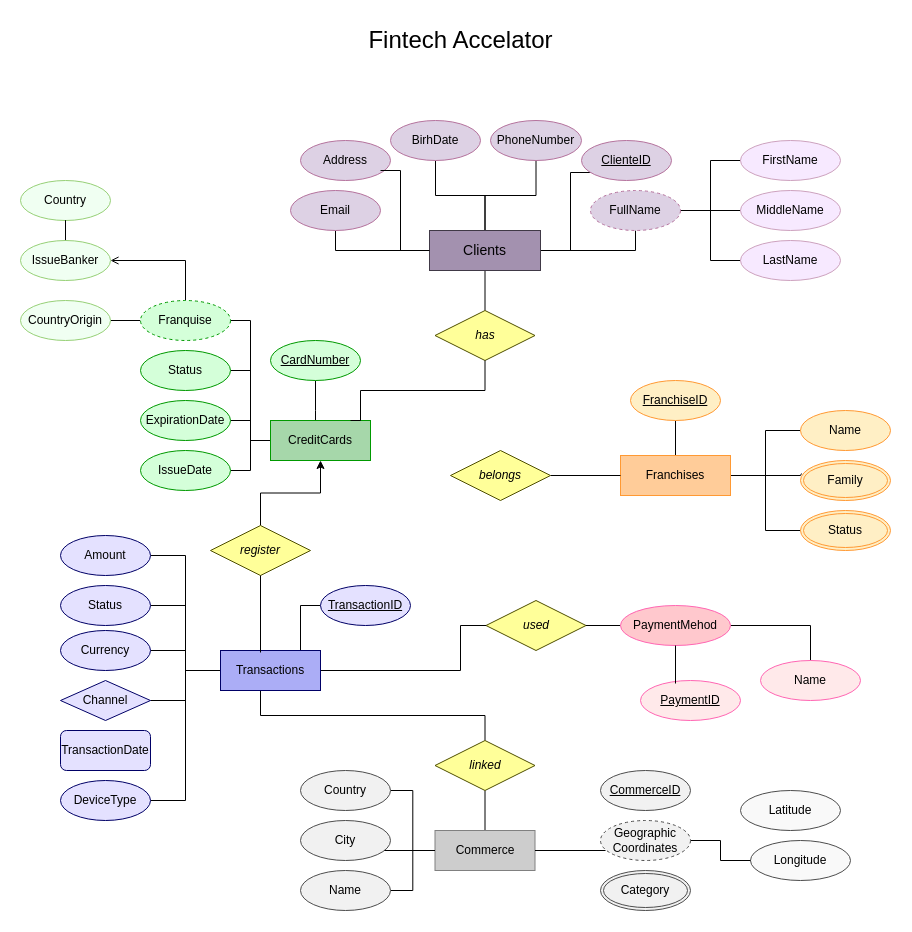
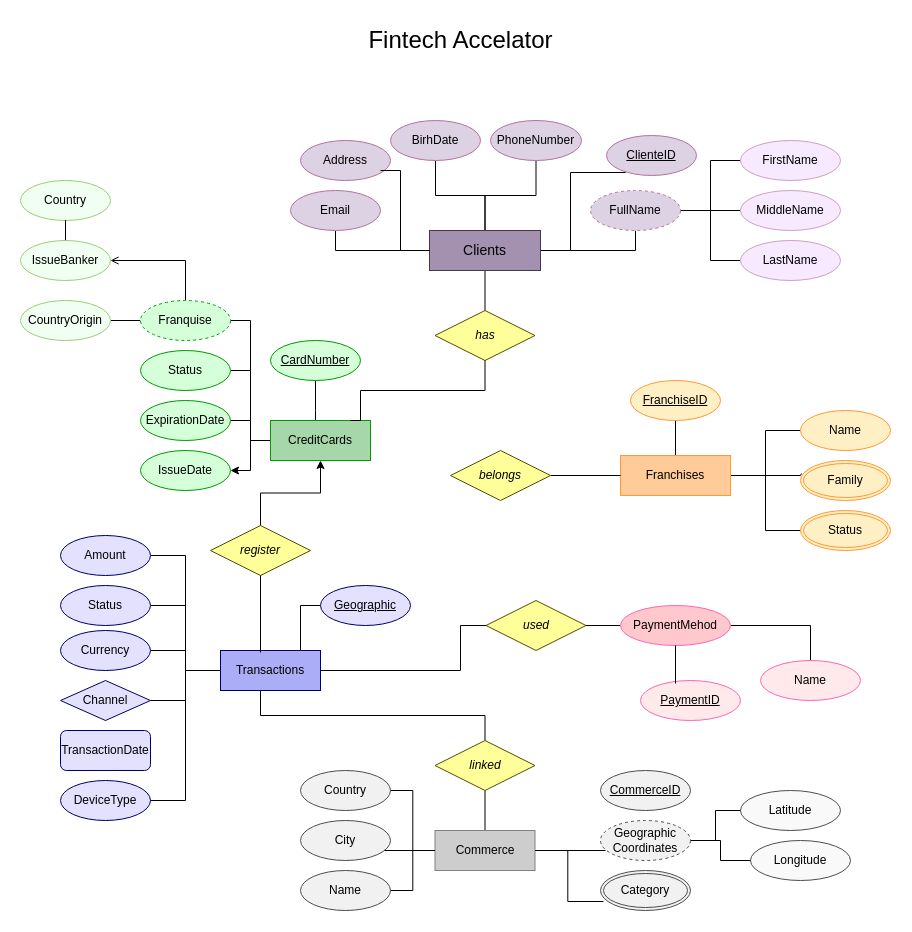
(627, 161) -> (652, 156)
(236, 471) -> (238, 471)
(366, 606) -> (366, 606)
none -> (716, 813)
none -> (568, 894)
